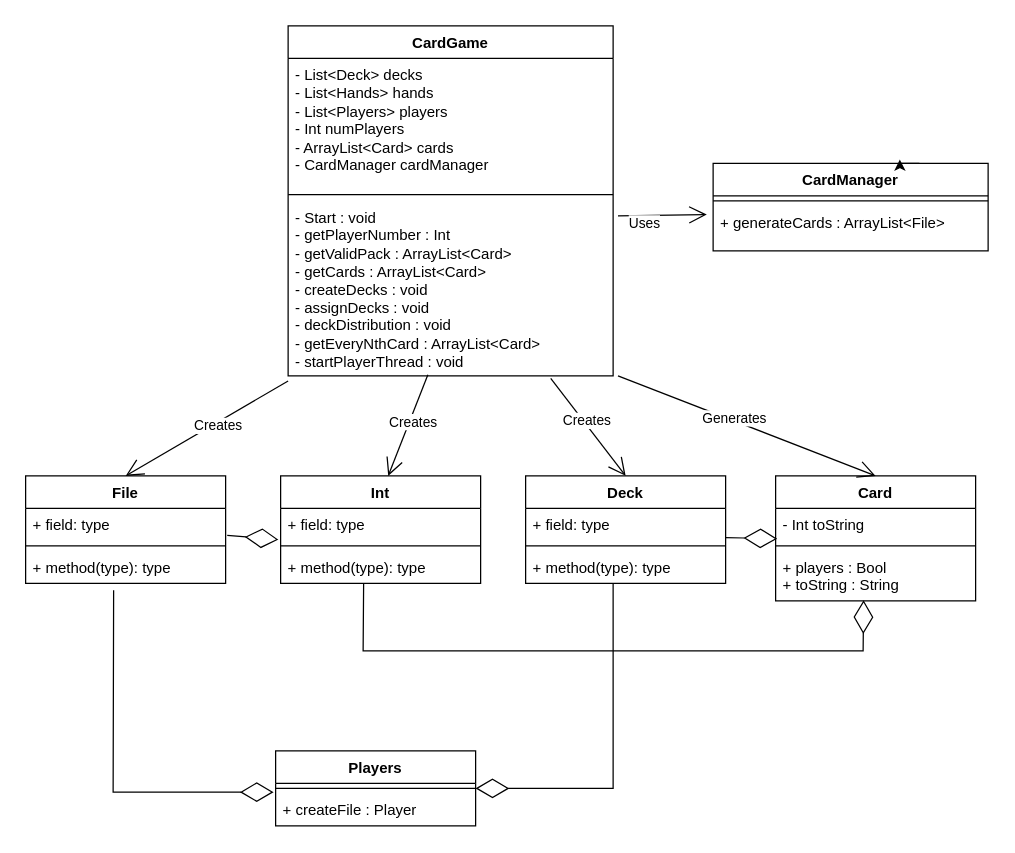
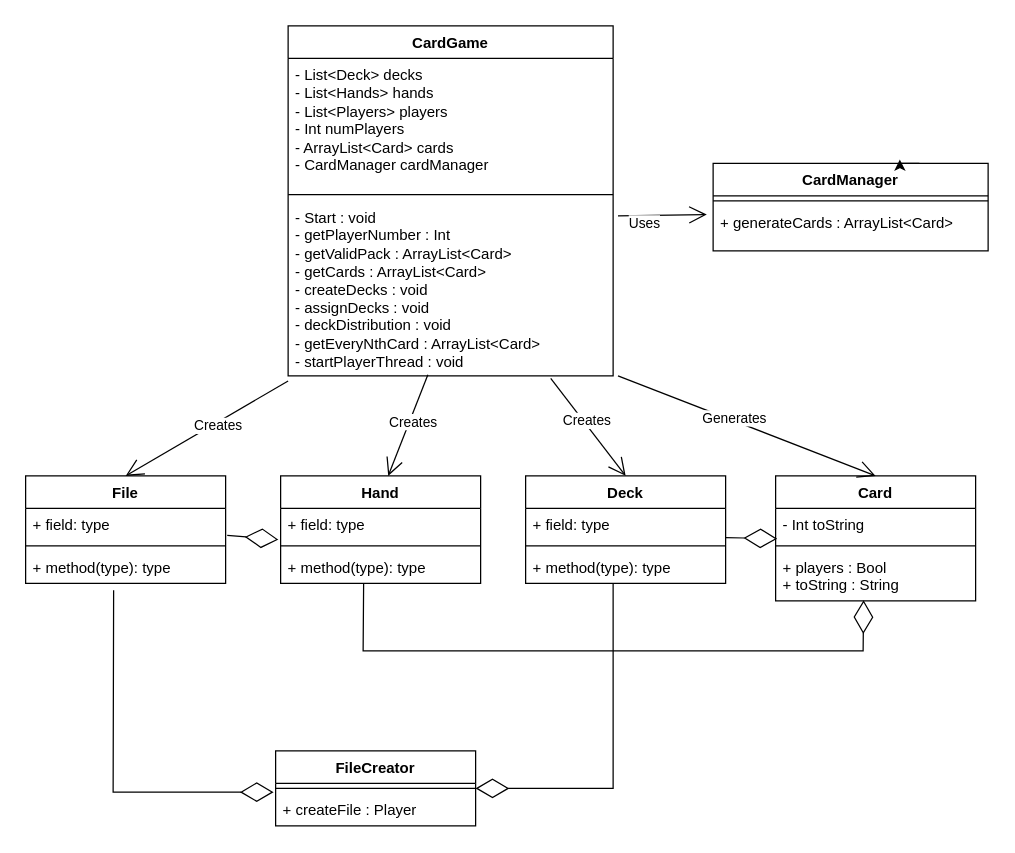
(846, 223) -> (849, 223)
(381, 493) -> (381, 493)
(376, 768) -> (376, 768)
